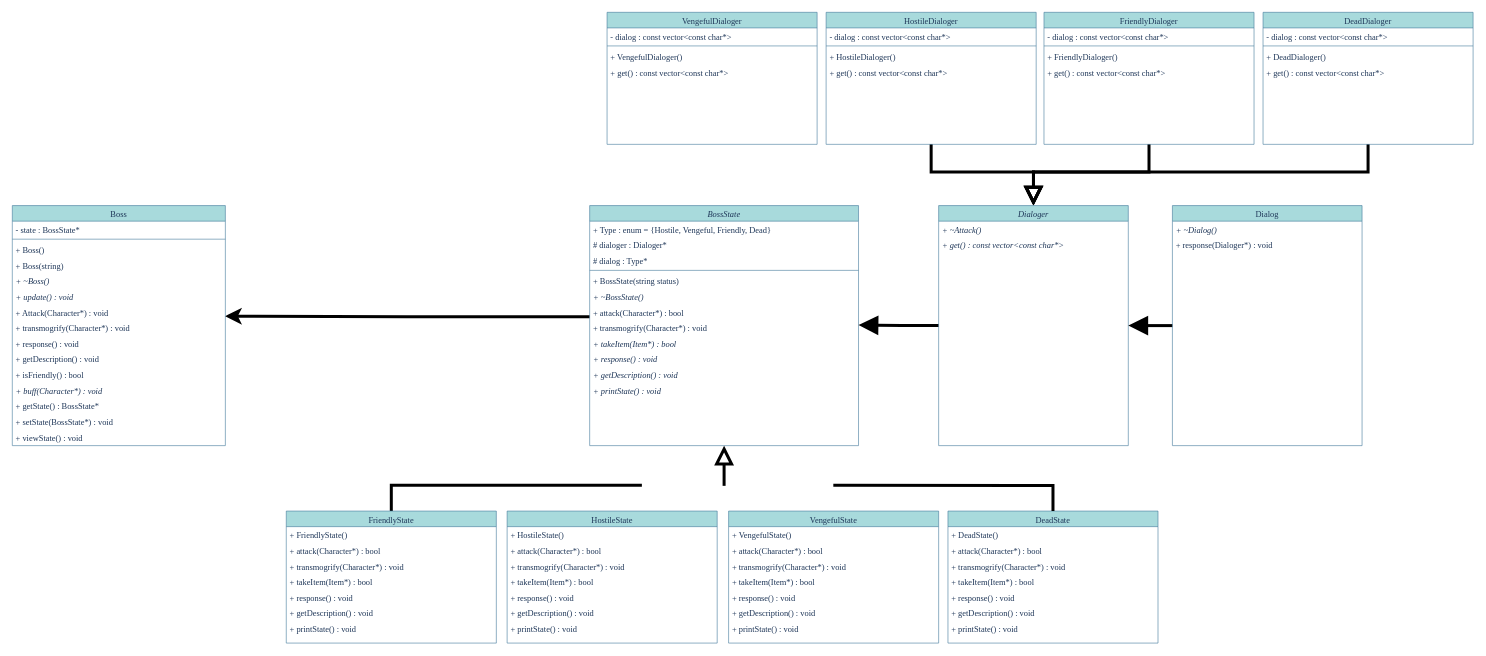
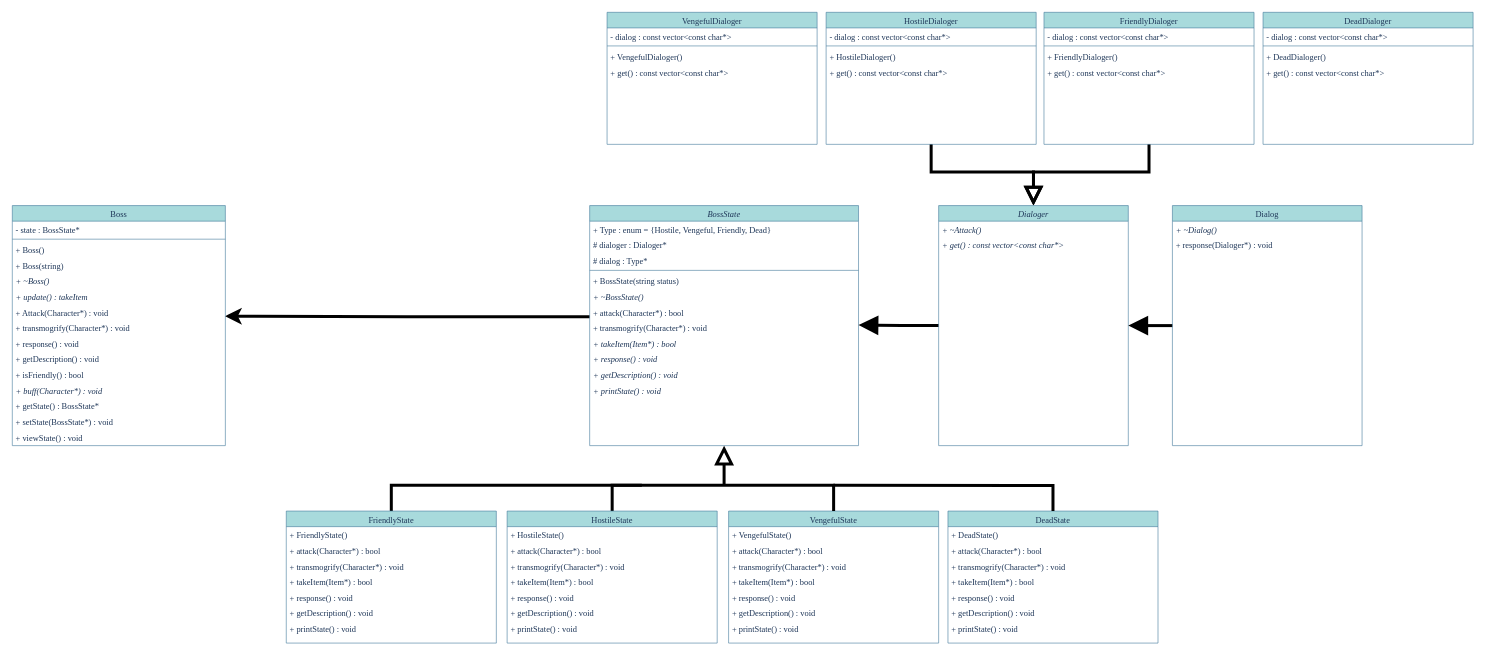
(1272, 172) -> none
(50, 297) -> (61, 297)
none -> (750, 485)
